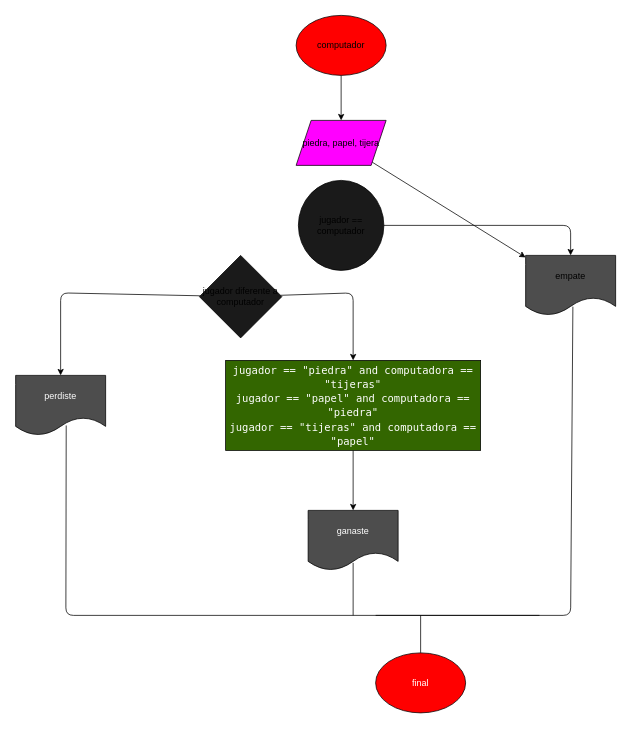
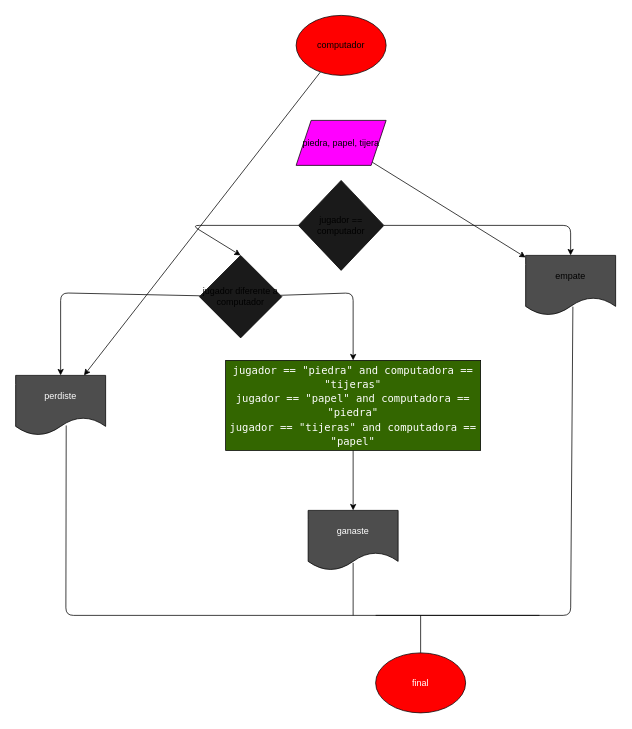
(341, 114) -> (204, 221)
none -> (222, 225)
(341, 225) -> (341, 225)
